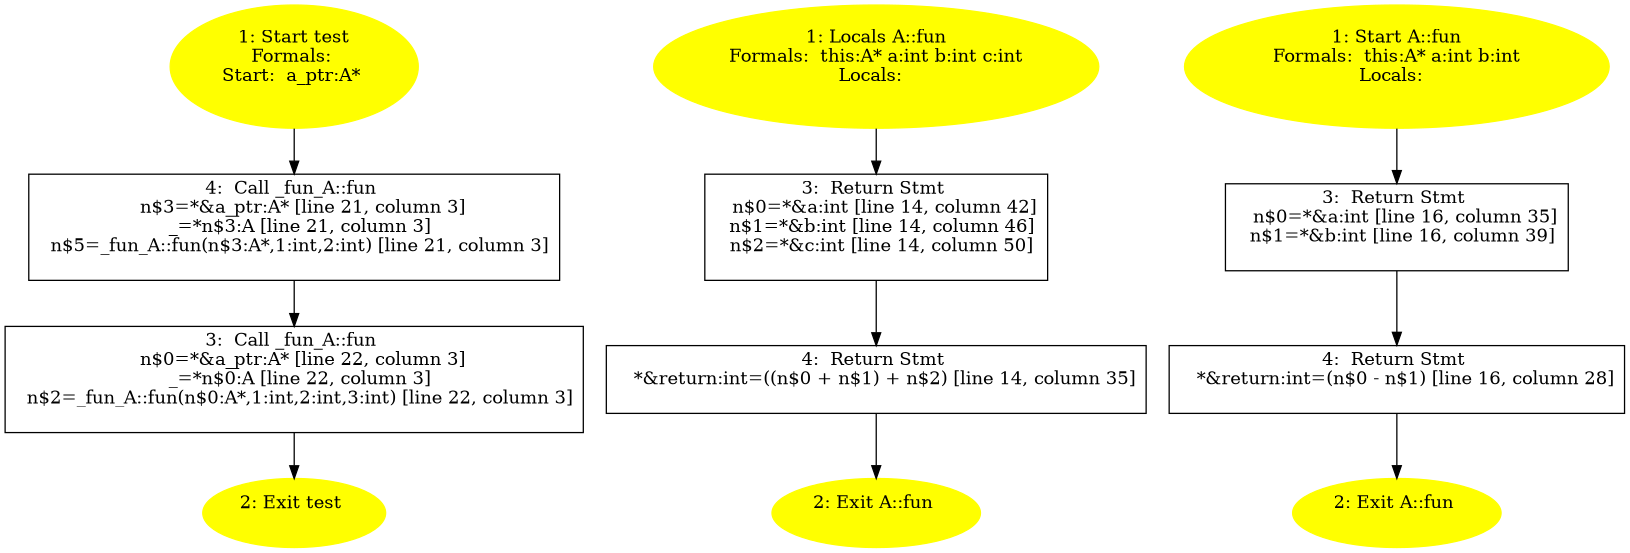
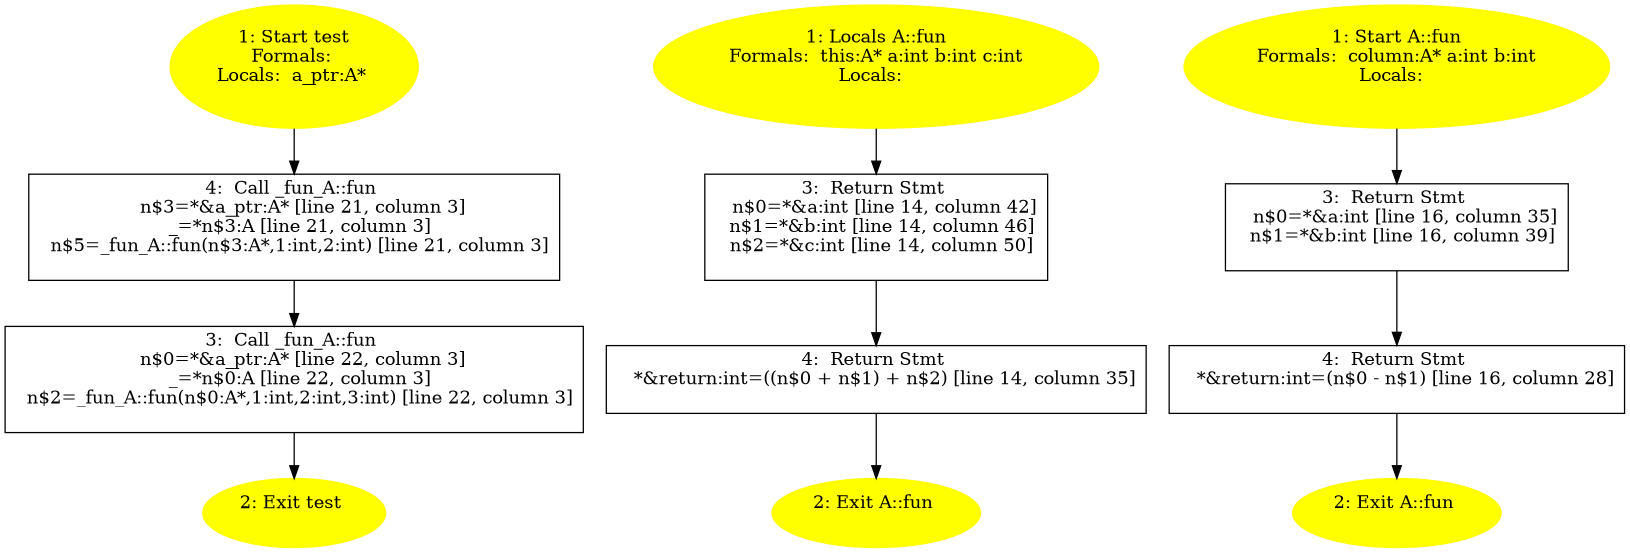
(294, 67) -> (294, 67)
(1397, 67) -> (1397, 67)
